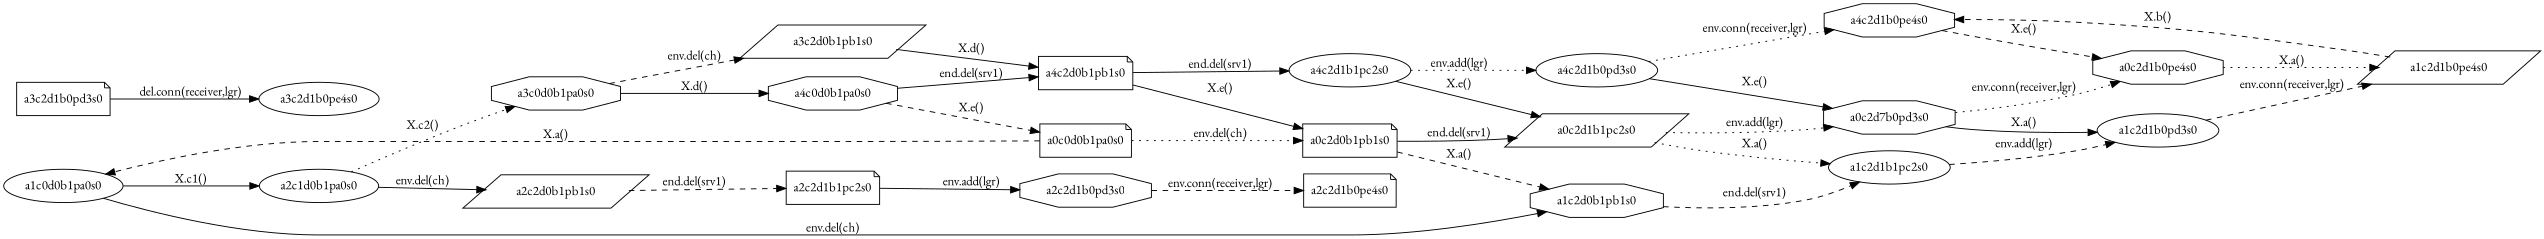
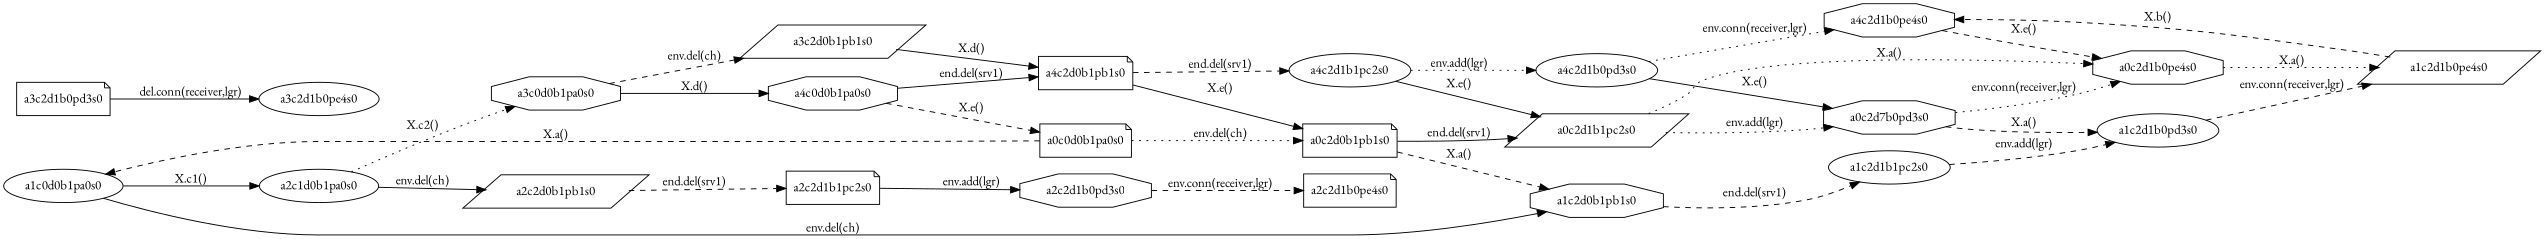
(1206, 72) -> (1206, 72)
(2017, 132) -> (2017, 132)
(1737, 155) -> (1860, 61)
